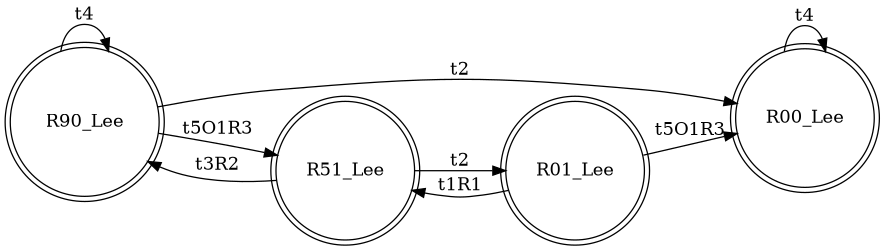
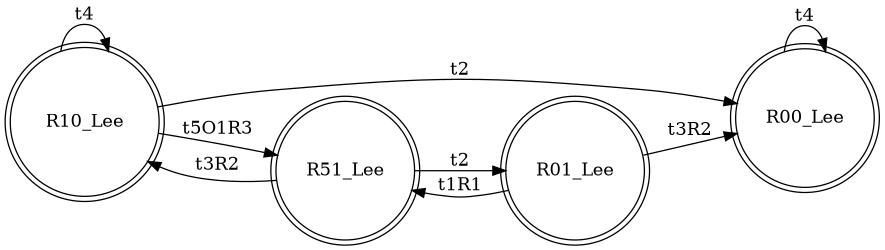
(85, 122) -> (85, 122)
(690, 130) -> (690, 130)
